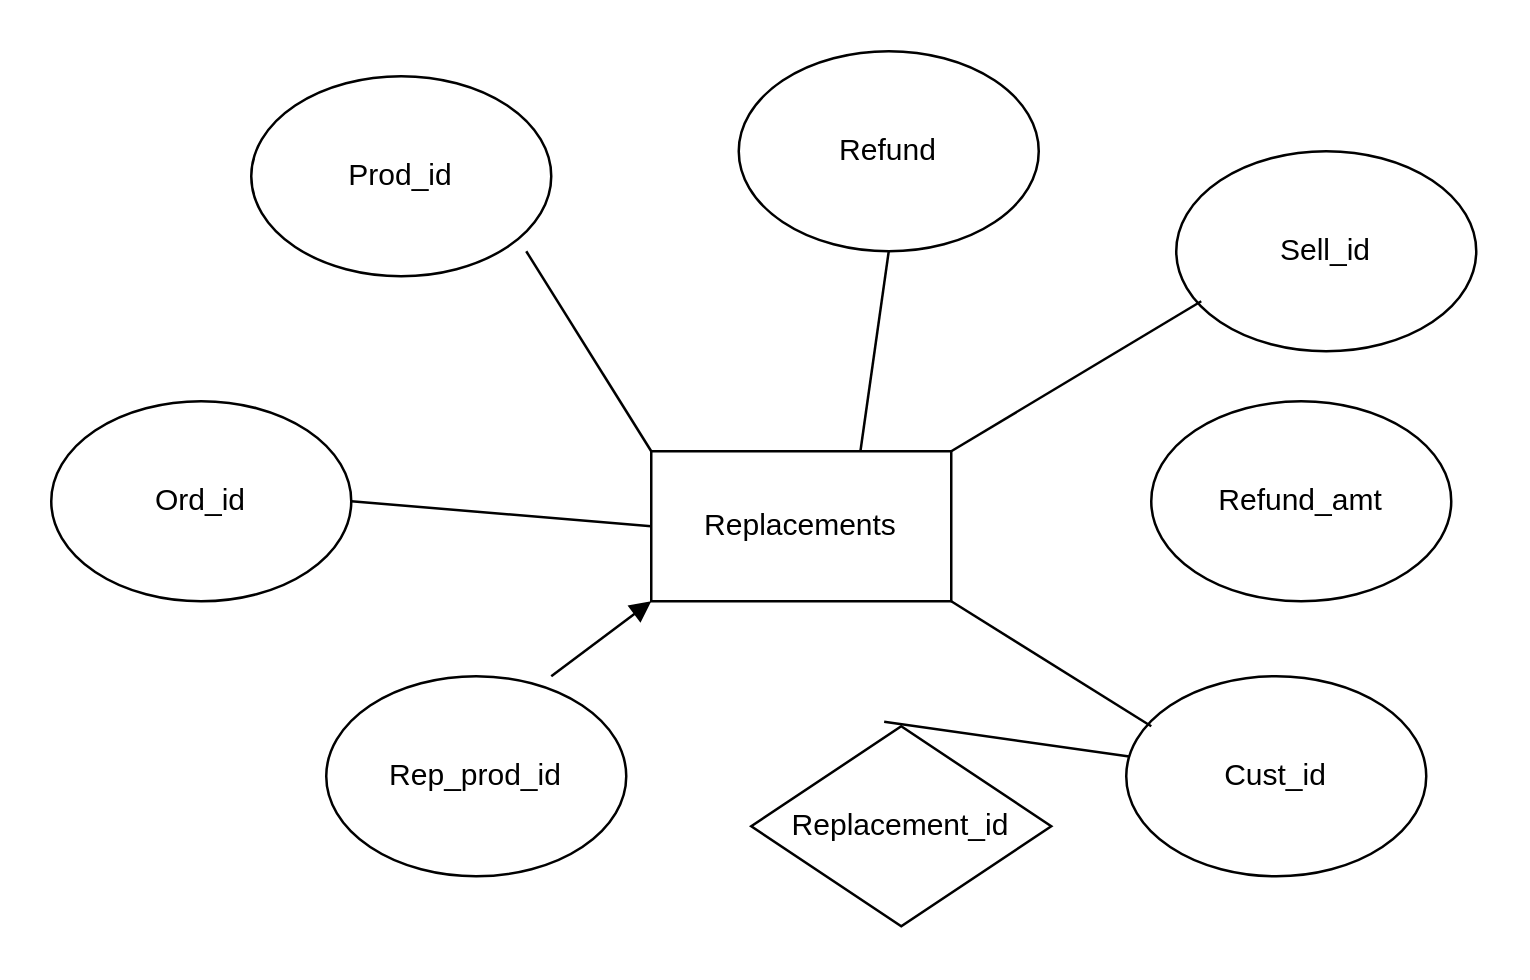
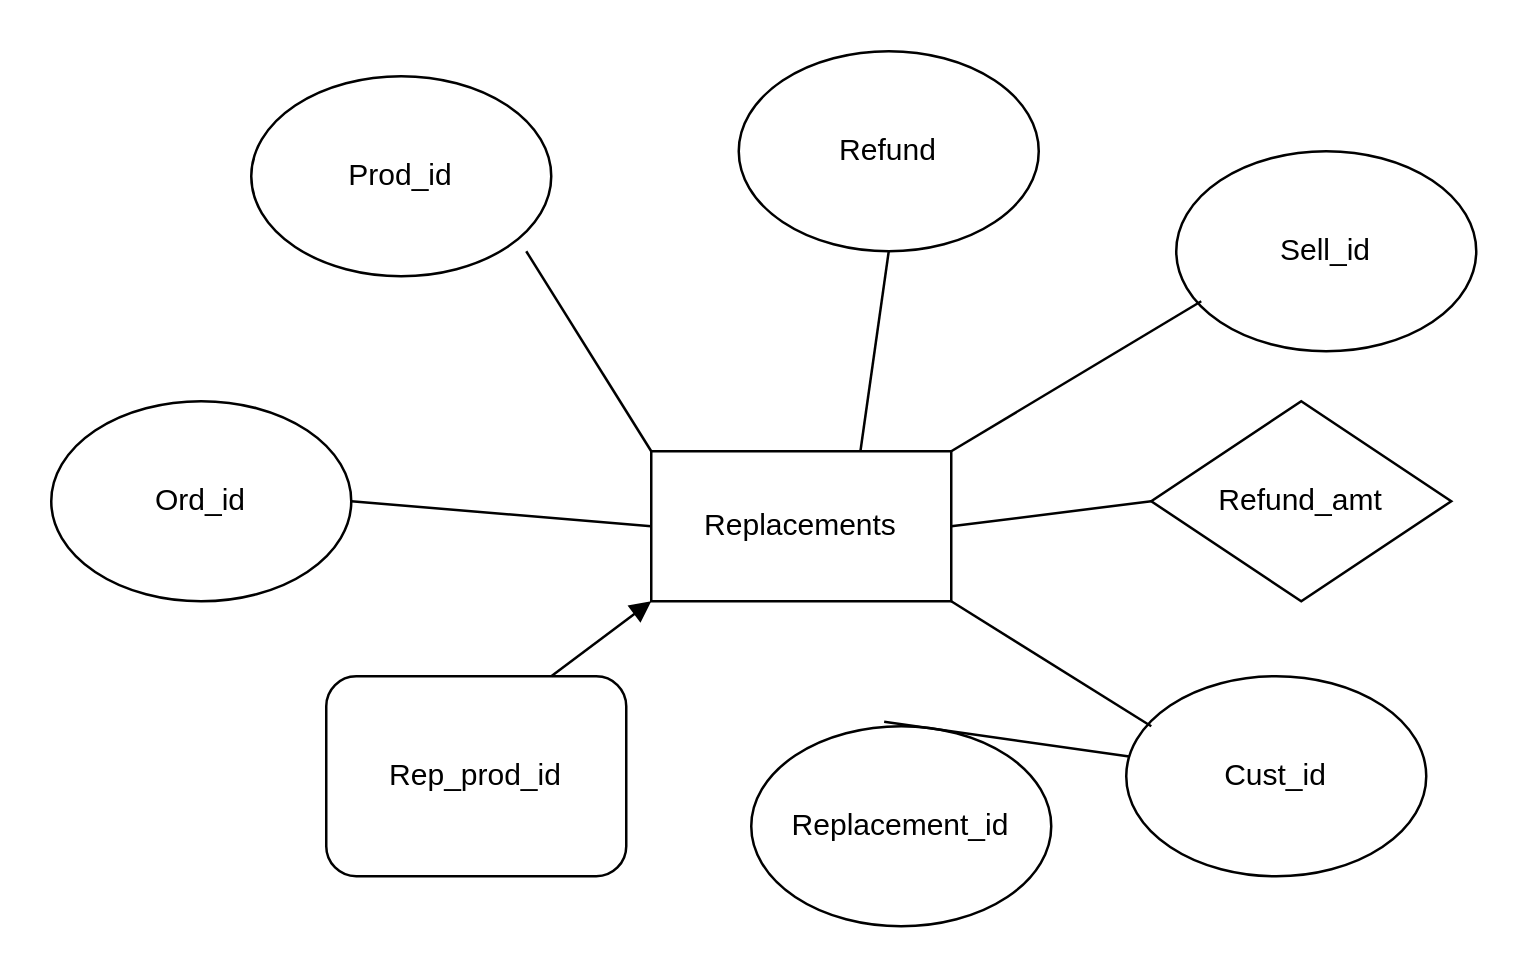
(1301, 501) -> (1301, 501)
none -> (1051, 514)
(476, 776) -> (476, 776)
(901, 826) -> (901, 826)
